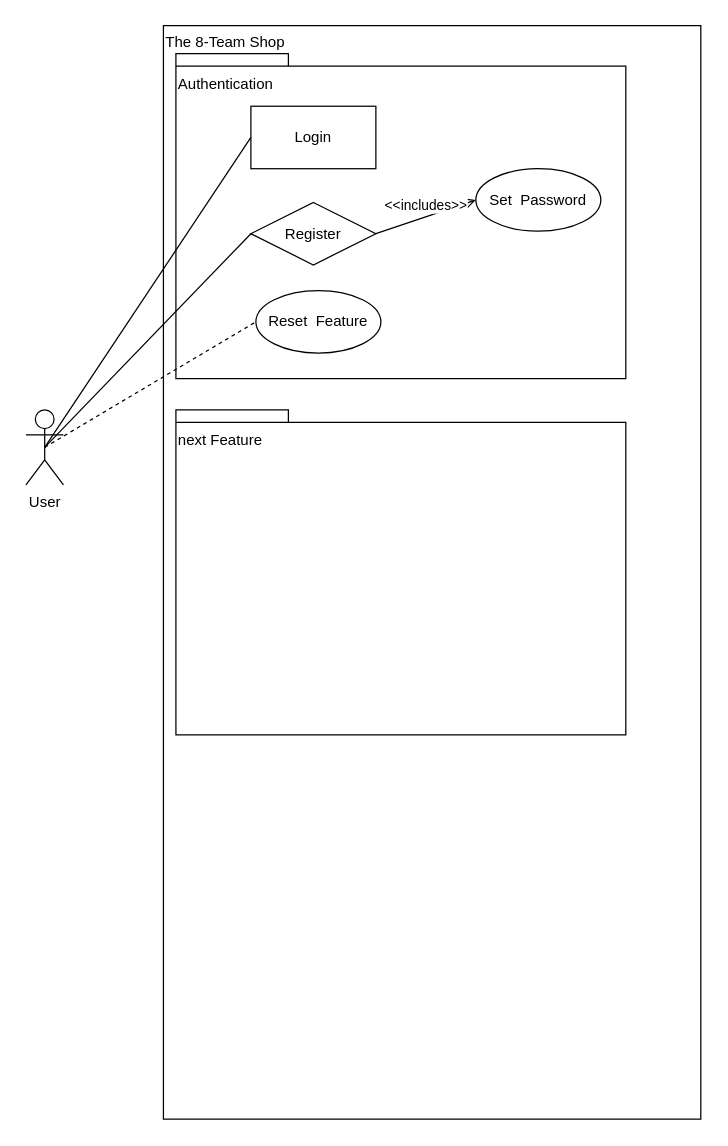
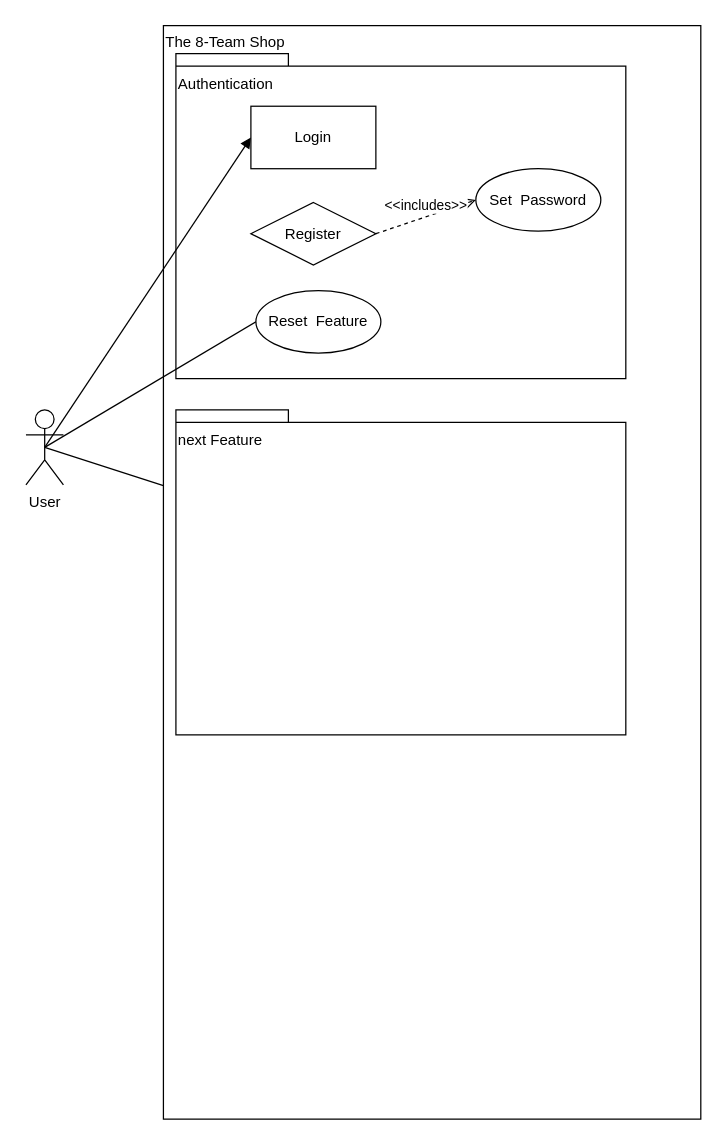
(247, 143) -> (244, 147)
(405, 224) -> (405, 224)
(151, 337) -> (106, 467)
(160, 379) -> (160, 379)
